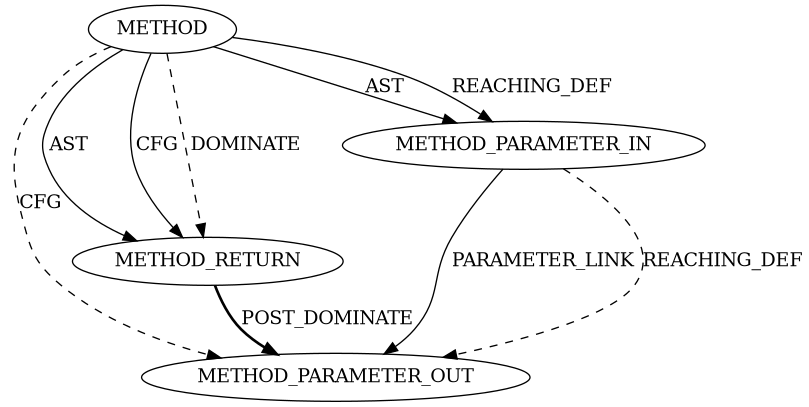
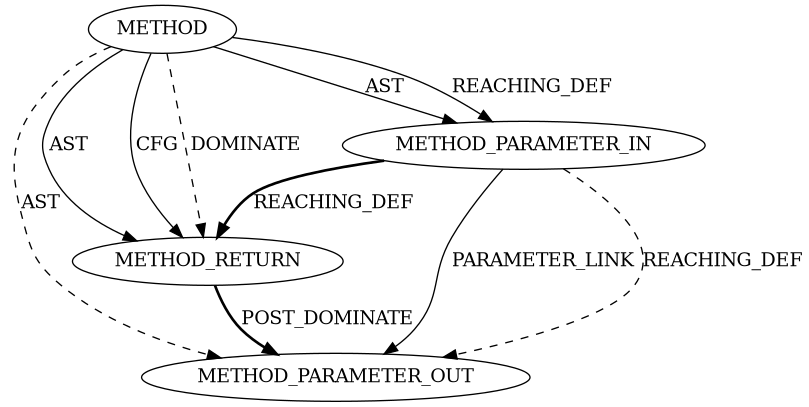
none -> (296, 177)
(40, 203) -> (40, 203)
